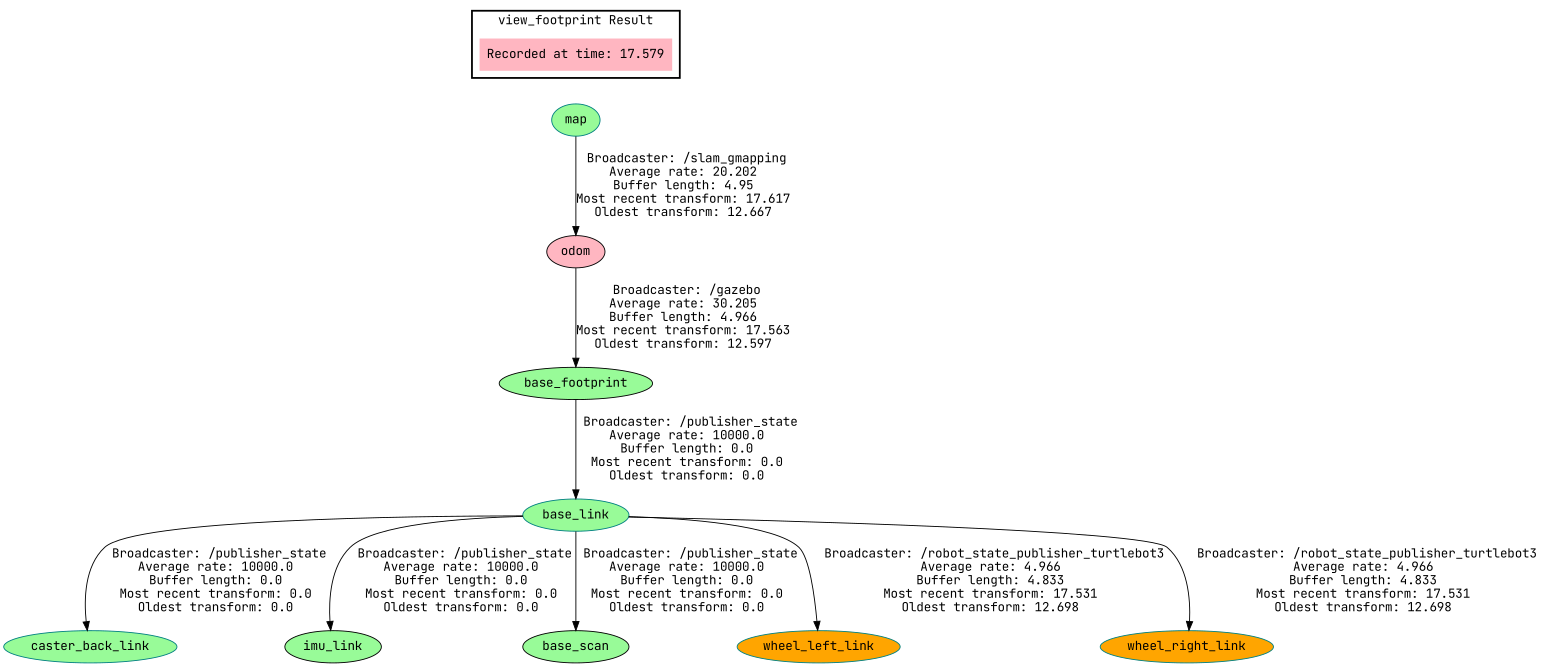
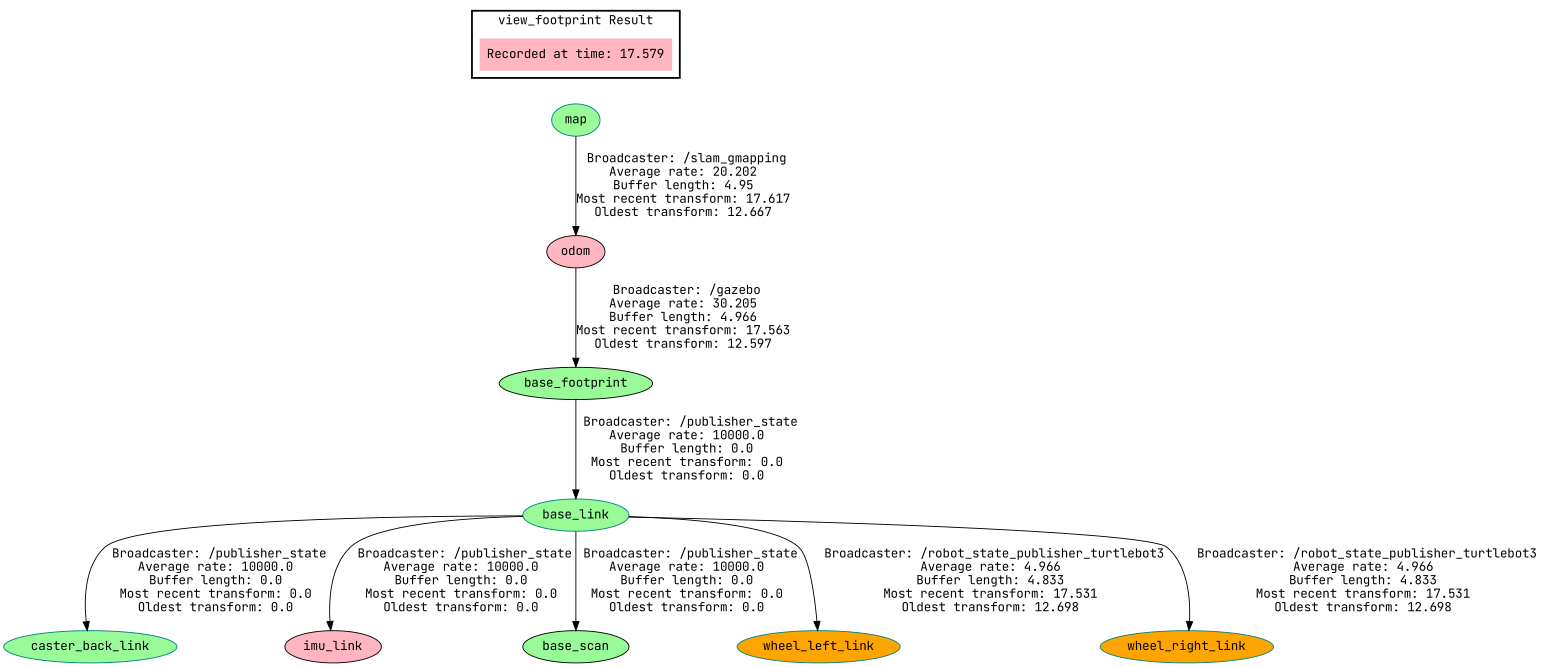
(333, 647) -> (333, 647)
